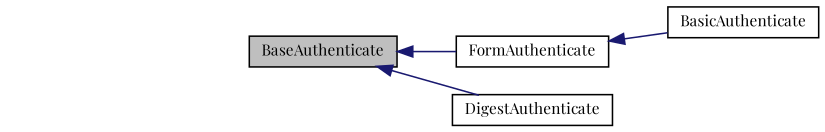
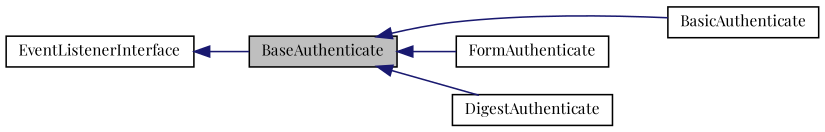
(646, 36) -> (529, 17)
none -> (100, 52)
